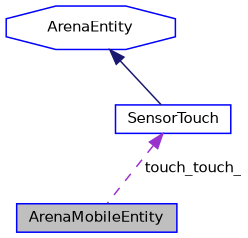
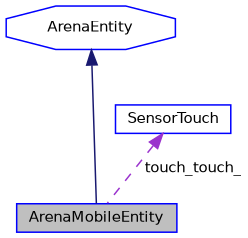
(141, 83) -> (94, 134)
